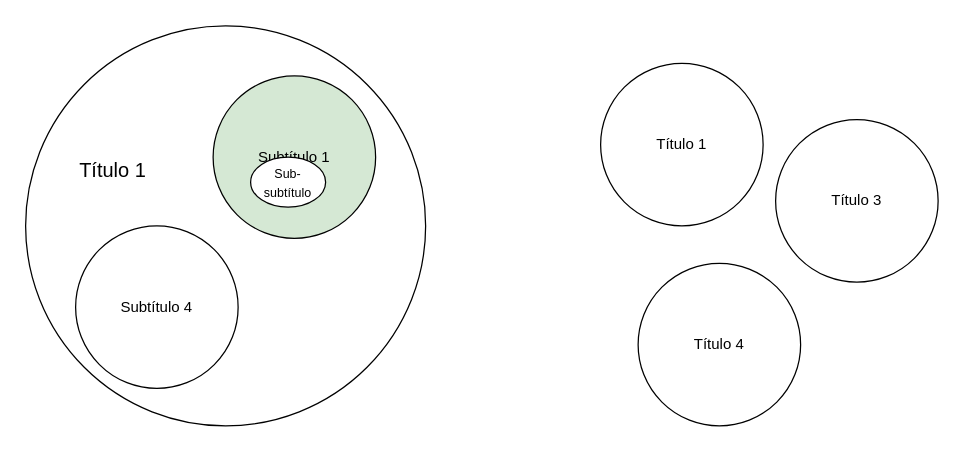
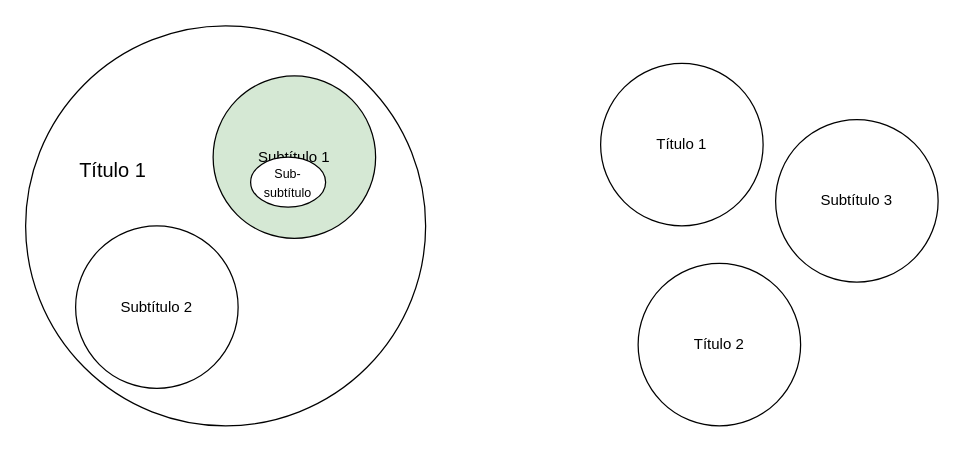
(857, 201) -> (857, 201)
(157, 307) -> (157, 307)
(719, 344) -> (719, 344)
